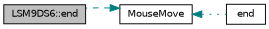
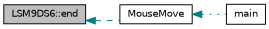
(98, 8) -> (107, 21)
(246, 14) -> (246, 14)
